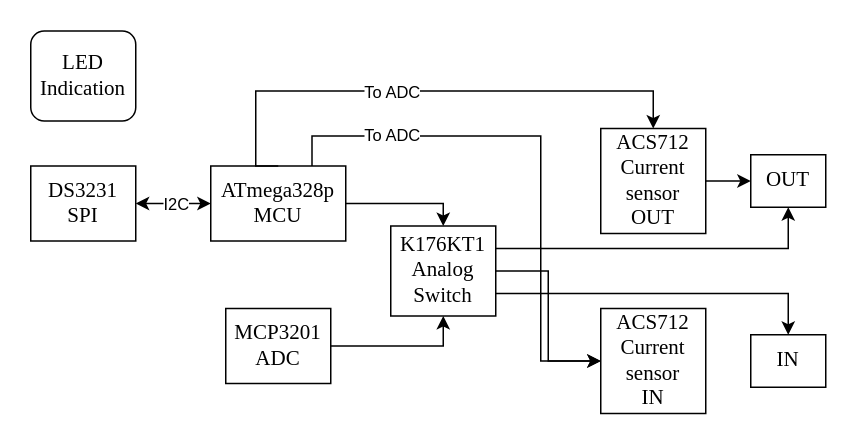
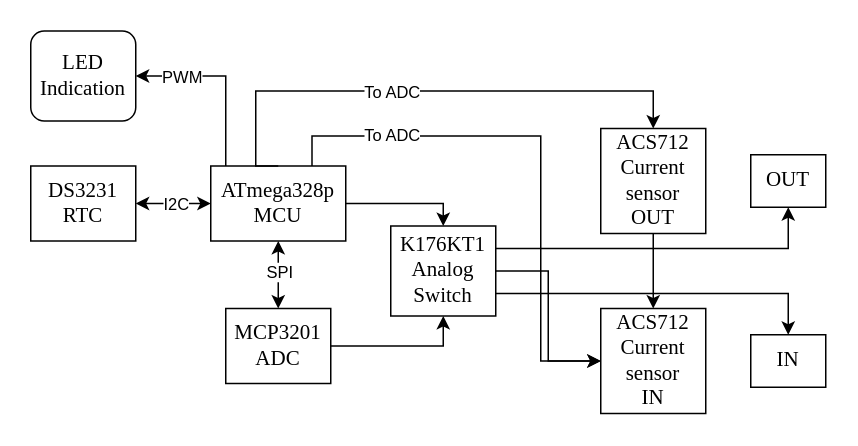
none -> (226, 81)
(734, 181) -> (653, 265)
(83, 203) -> (83, 203)
none -> (278, 275)
